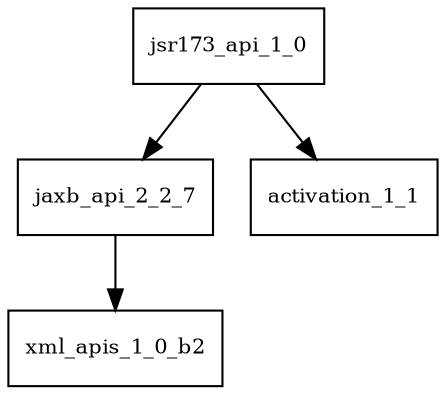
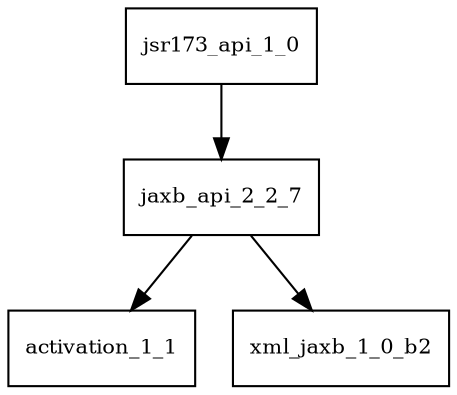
(280, 113) -> (168, 265)
(115, 348) -> (341, 348)
